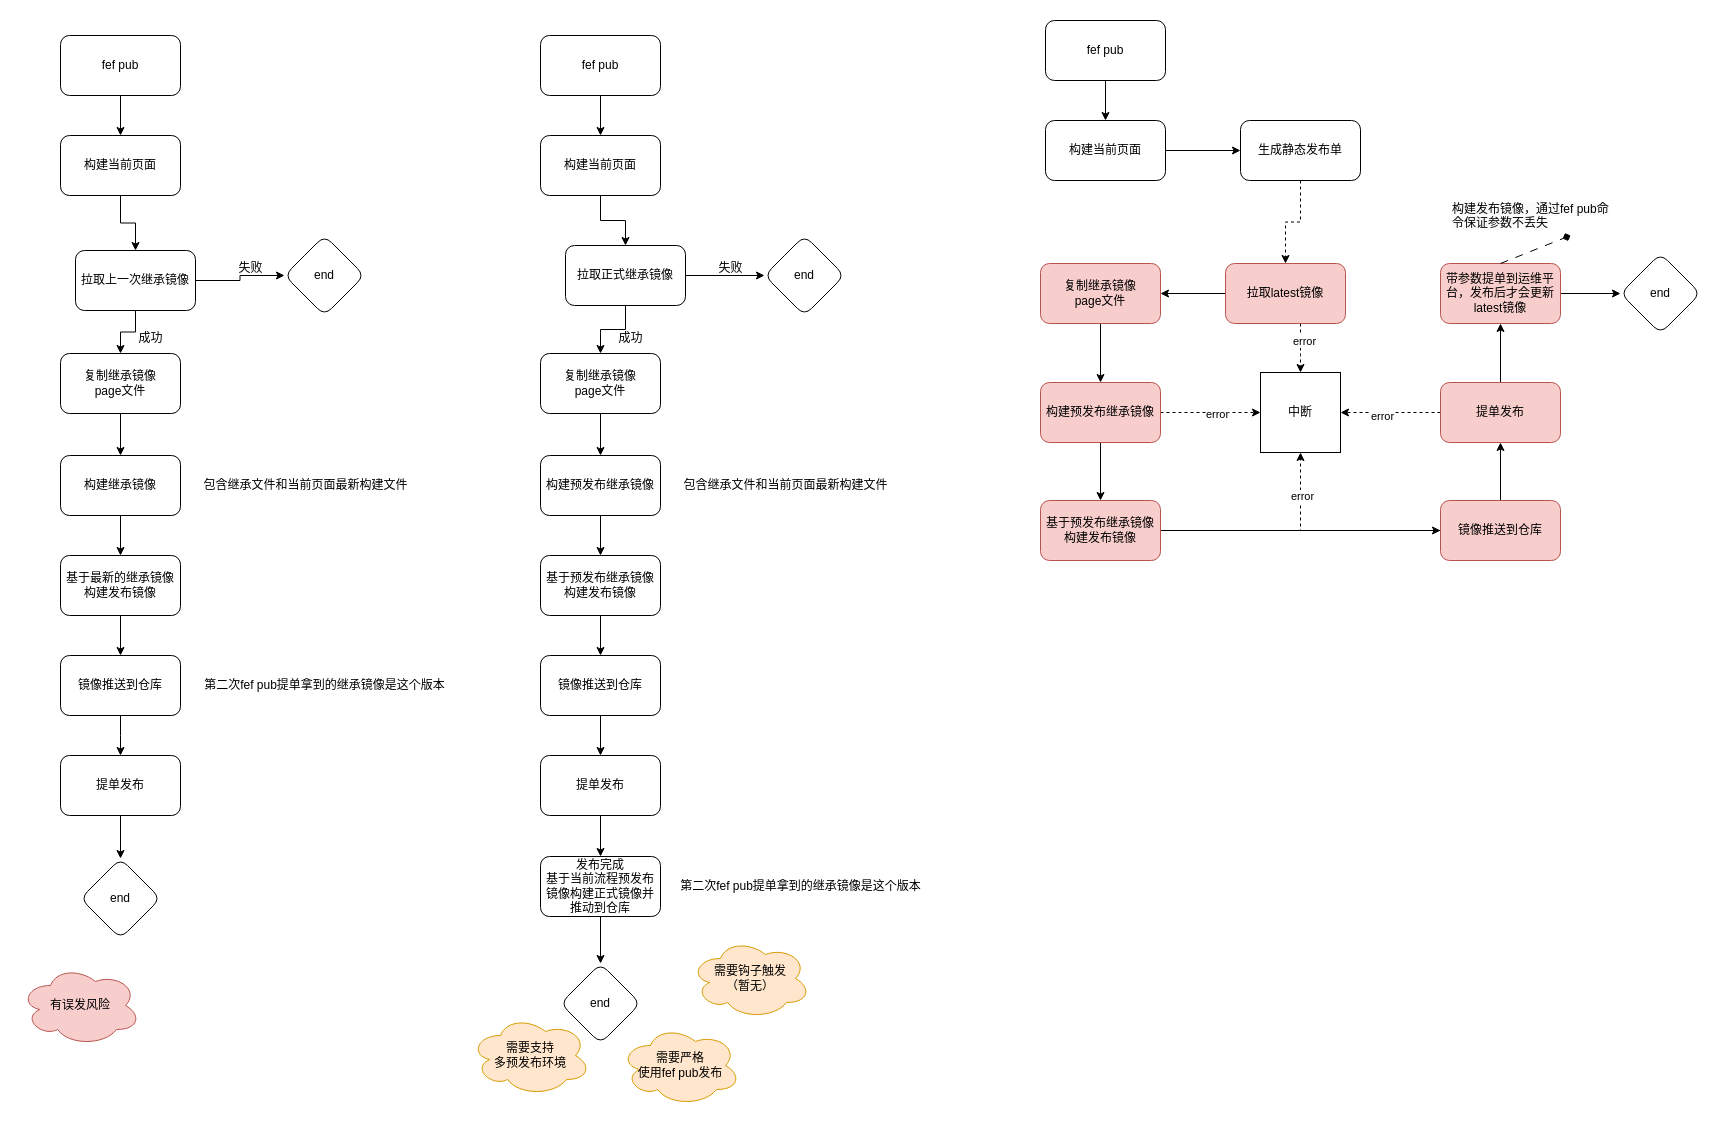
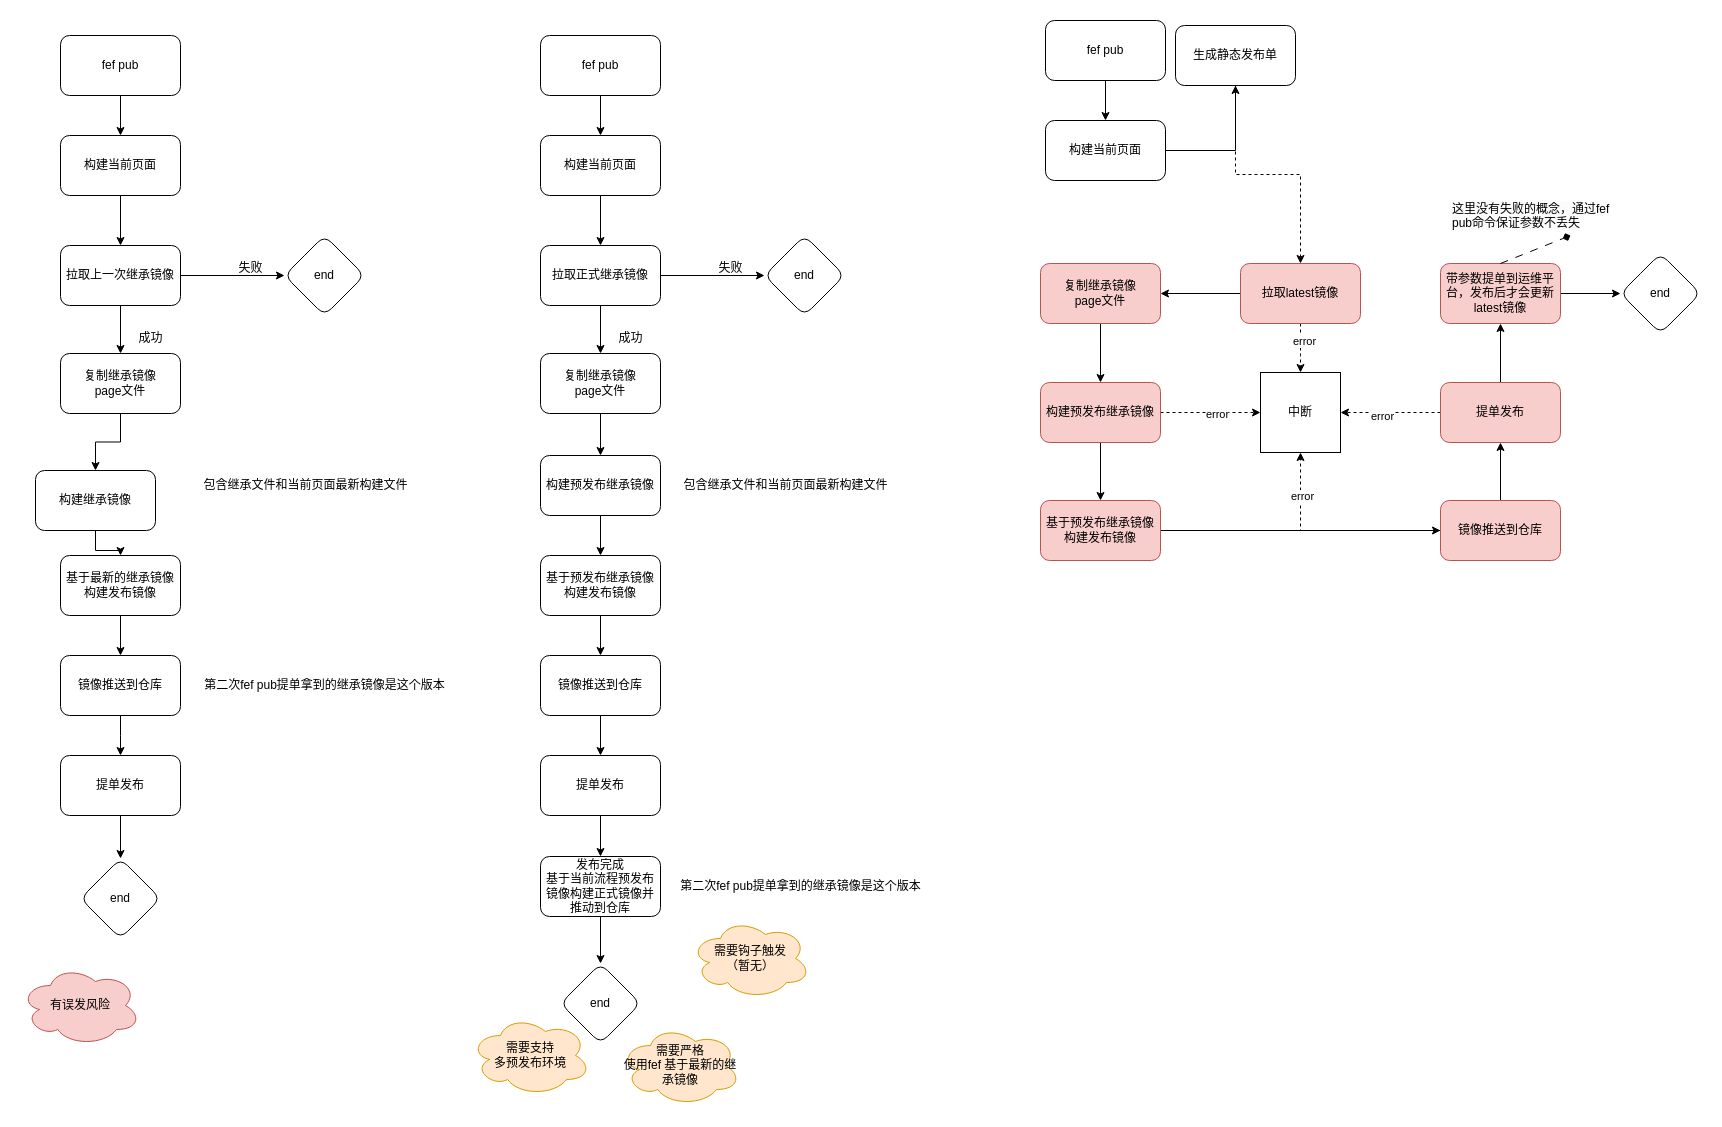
(1301, 151) -> (1236, 56)
(1532, 217) -> (1532, 217)
(626, 276) -> (601, 276)
(136, 281) -> (121, 276)
(1286, 294) -> (1301, 294)
(121, 486) -> (96, 501)
(751, 979) -> (751, 959)
(681, 1066) -> (681, 1066)
